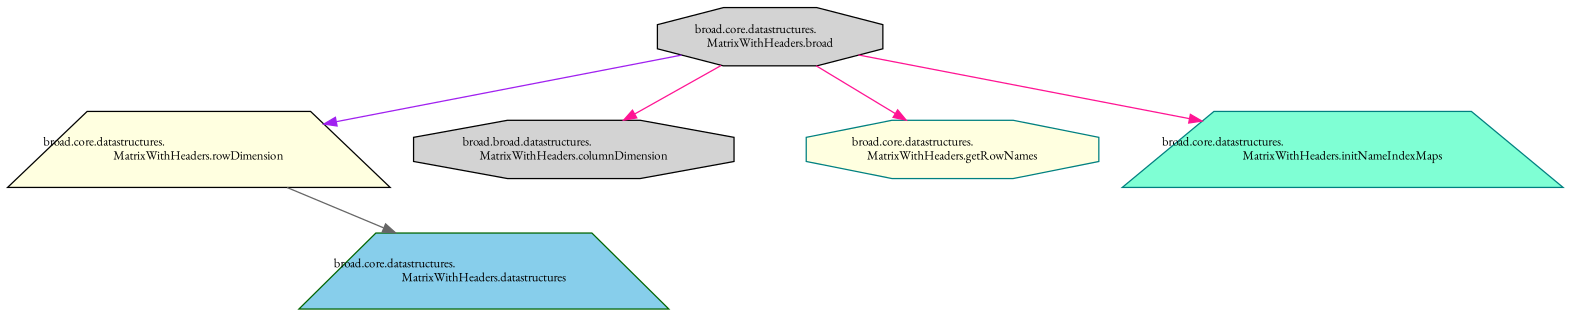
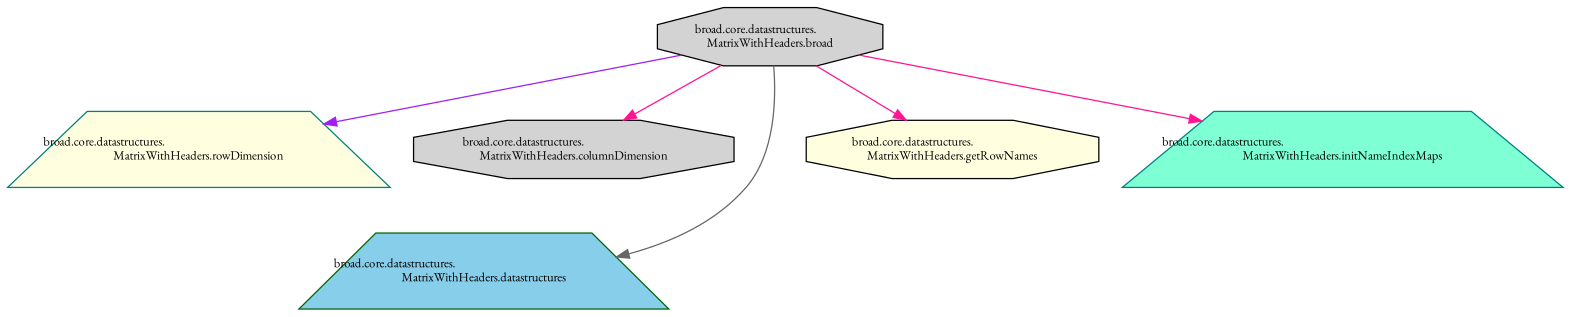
(199, 149) -> (199, 149)
(574, 149) -> (574, 149)
(953, 149) -> (953, 149)
(335, 208) -> (743, 190)
